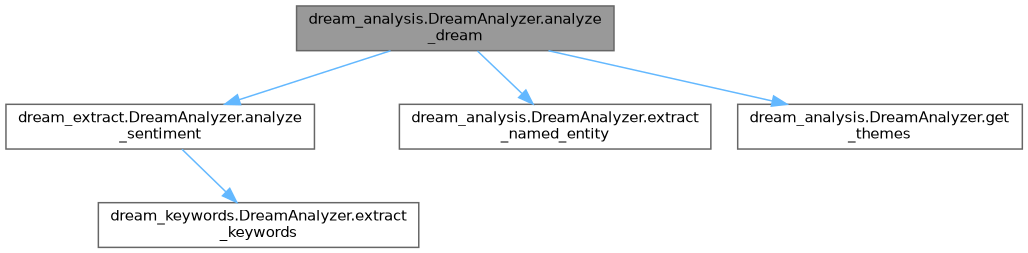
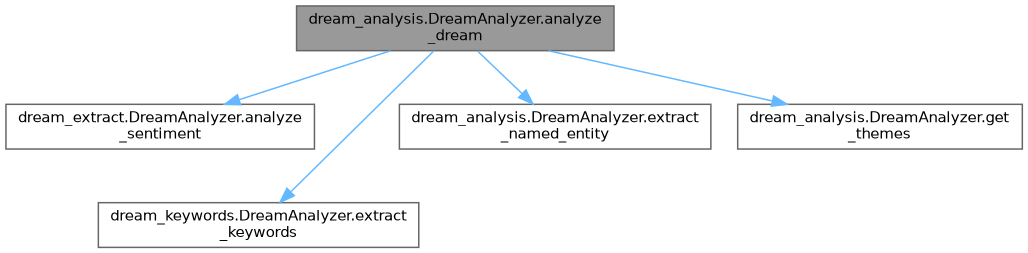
(204, 171) -> (362, 121)
